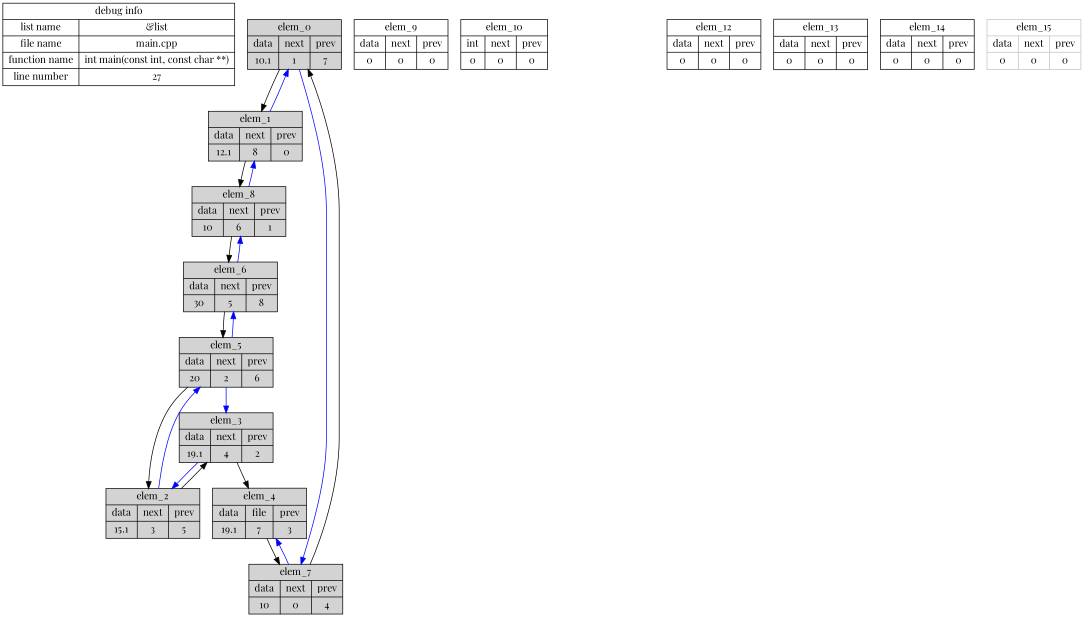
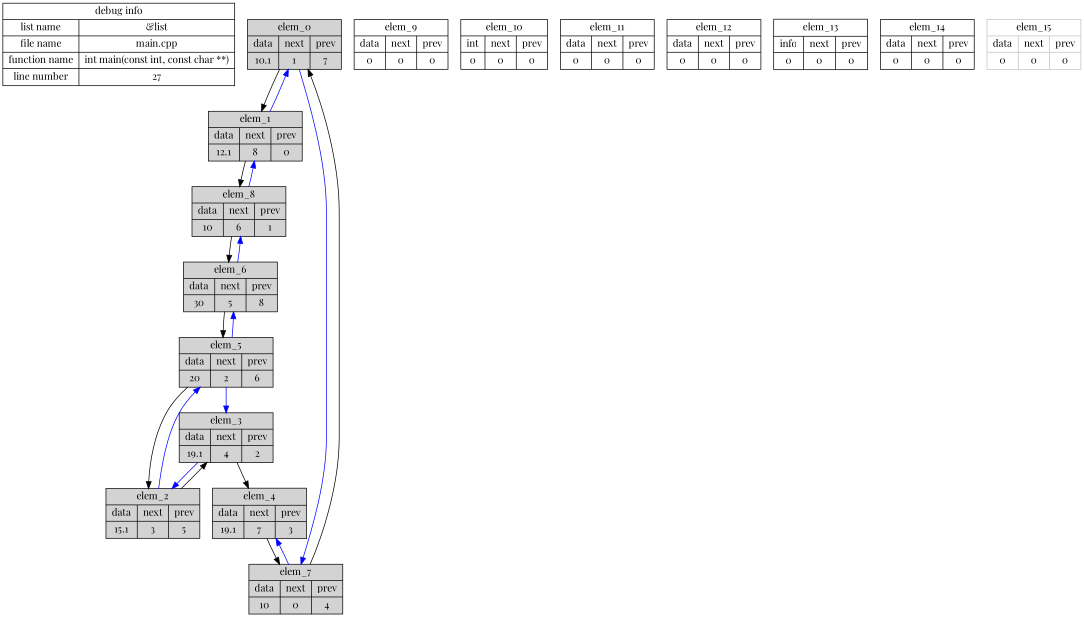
none -> (607, 44)
(789, 44) -> (789, 44)
(259, 513) -> (260, 513)
